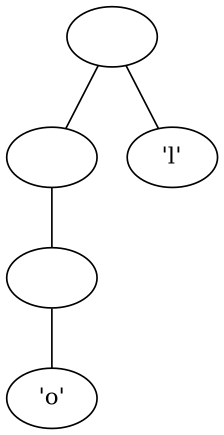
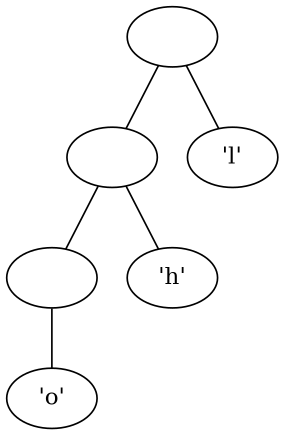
none -> (172, 278)
